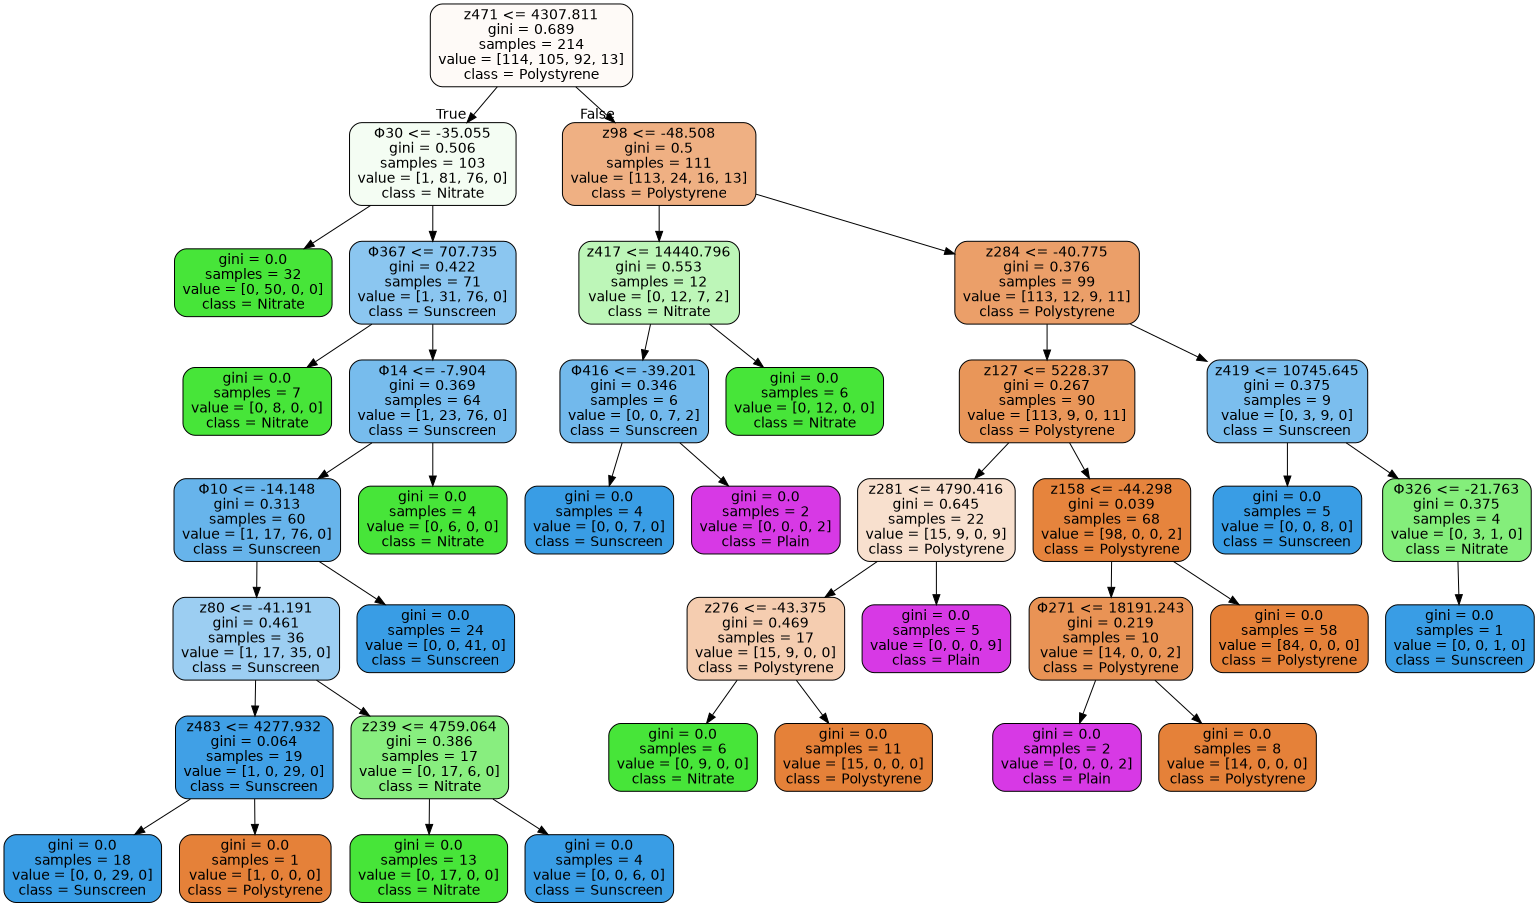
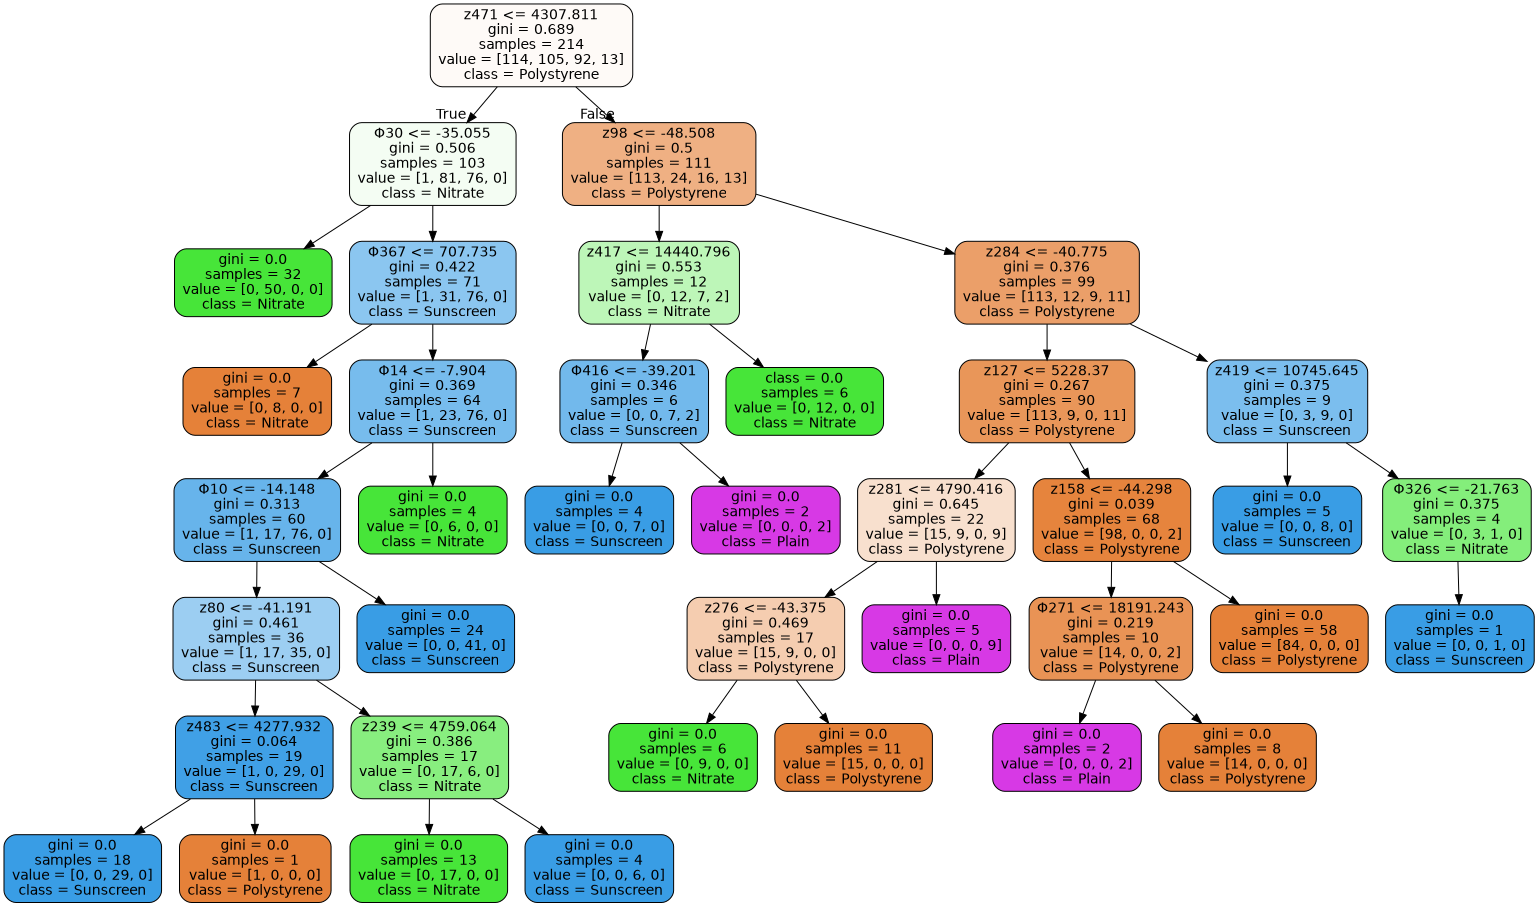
(257, 401) -> (257, 401)
(805, 401) -> (805, 401)
